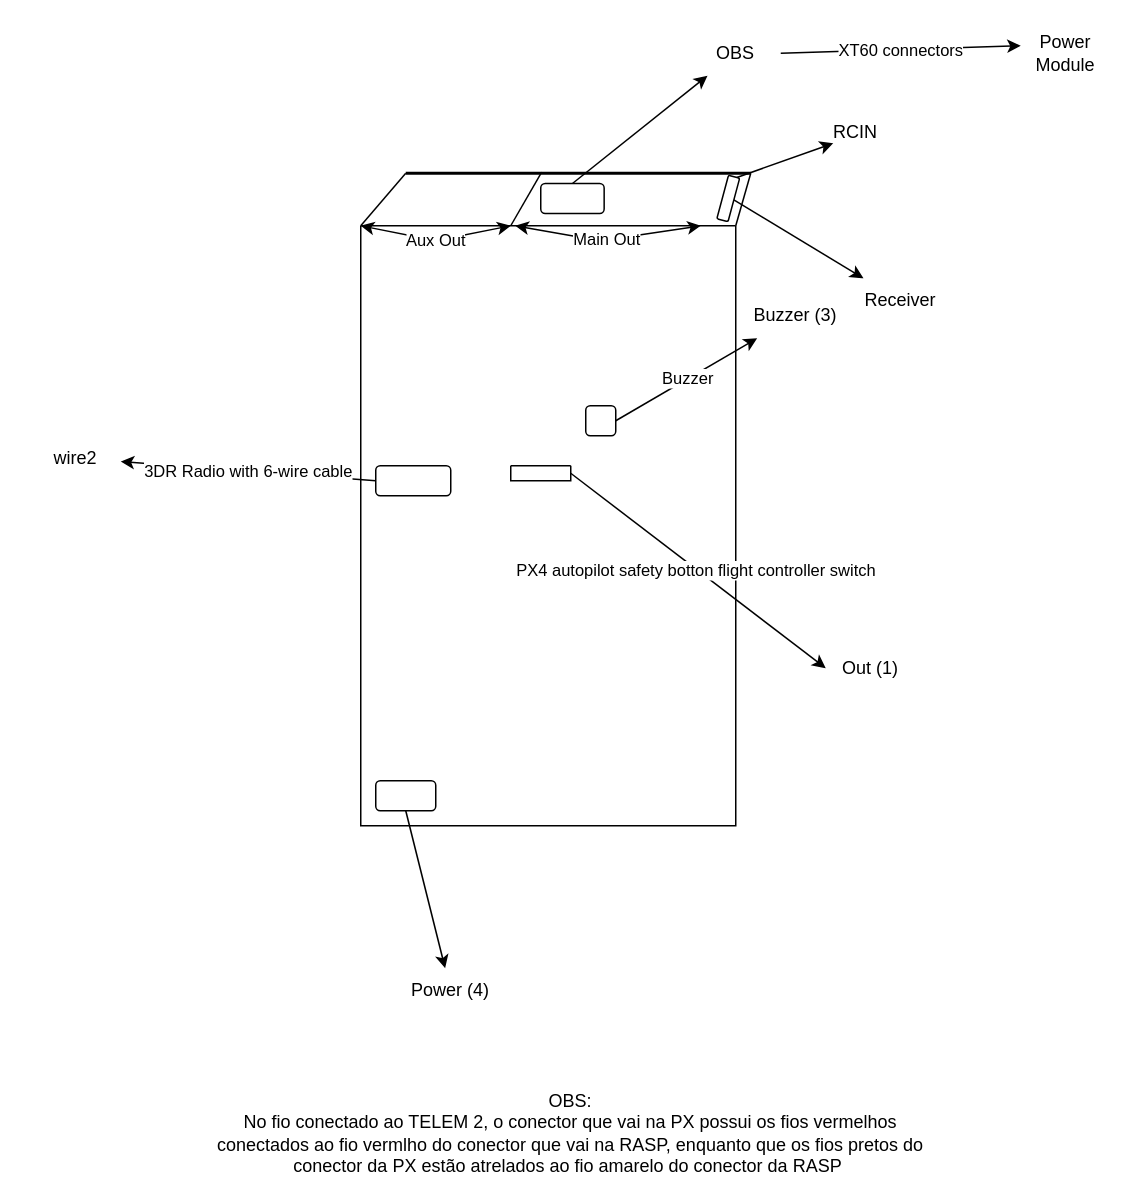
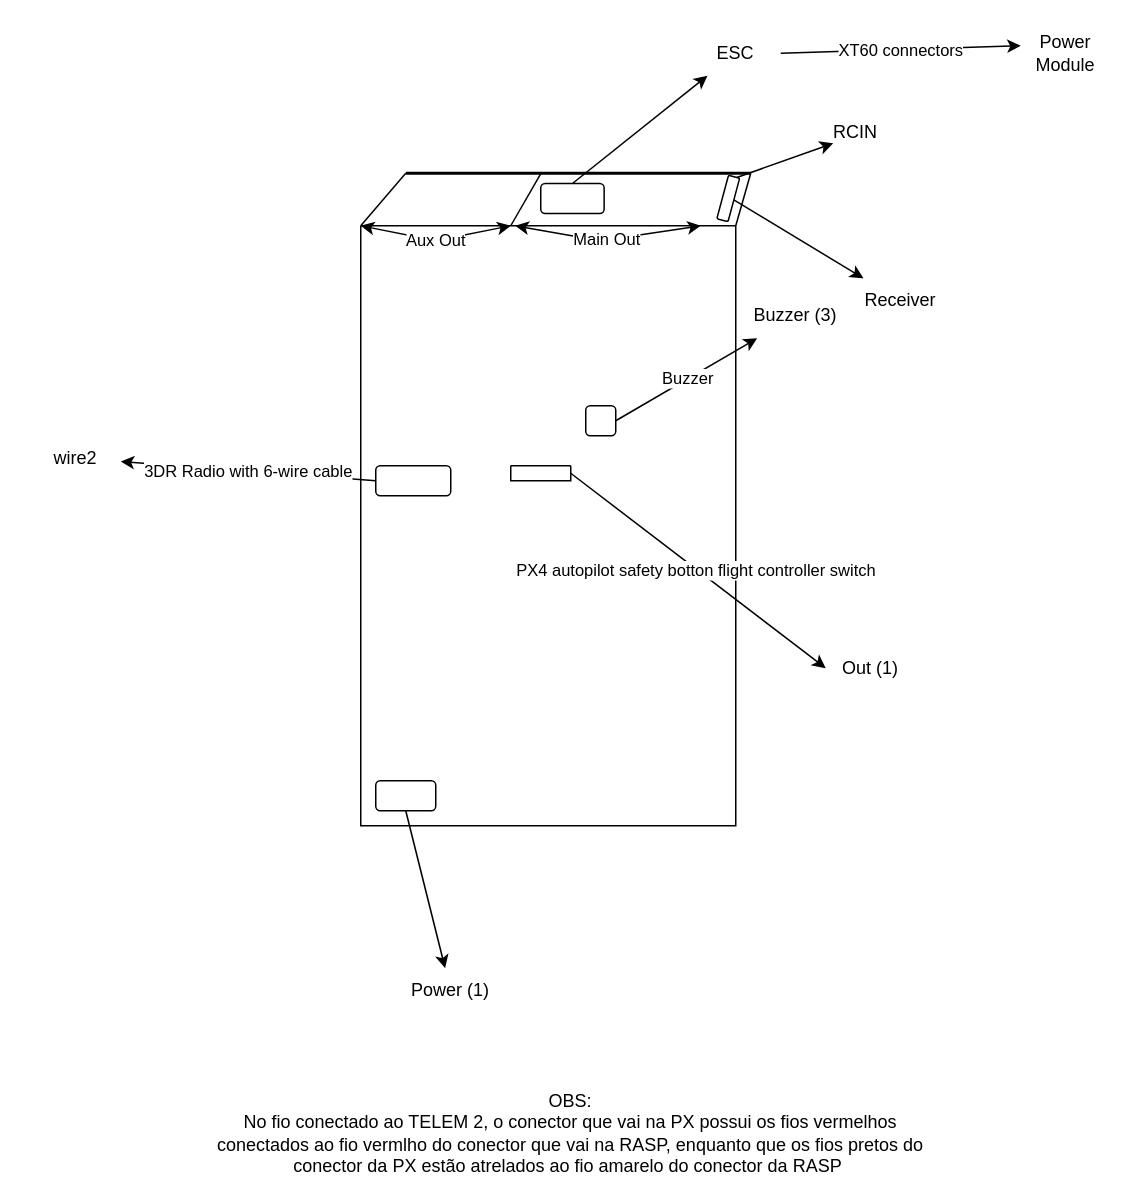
(736, 53) -> (736, 53)
(451, 991) -> (451, 991)
